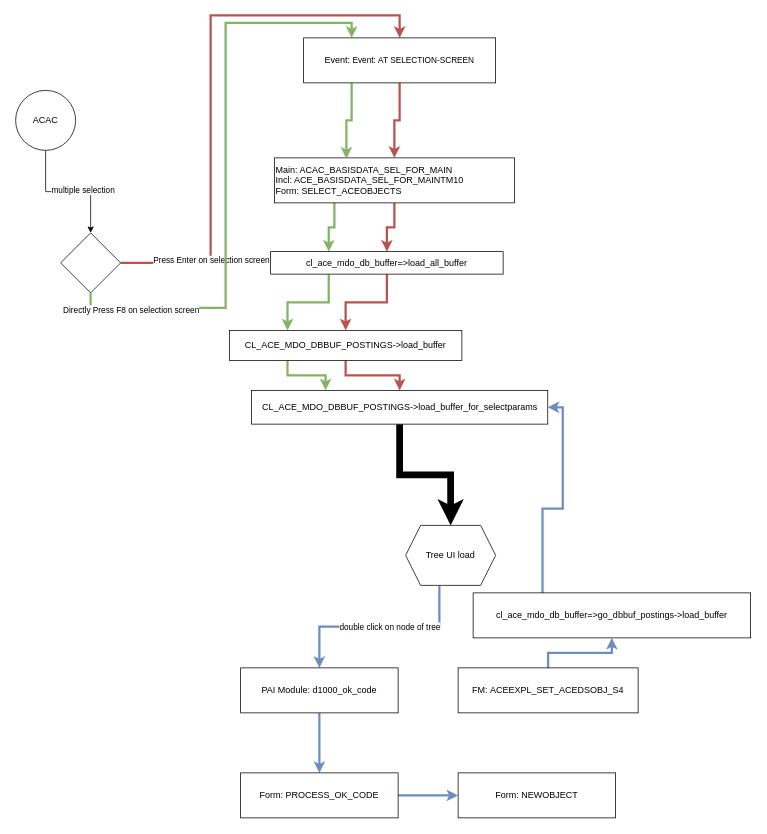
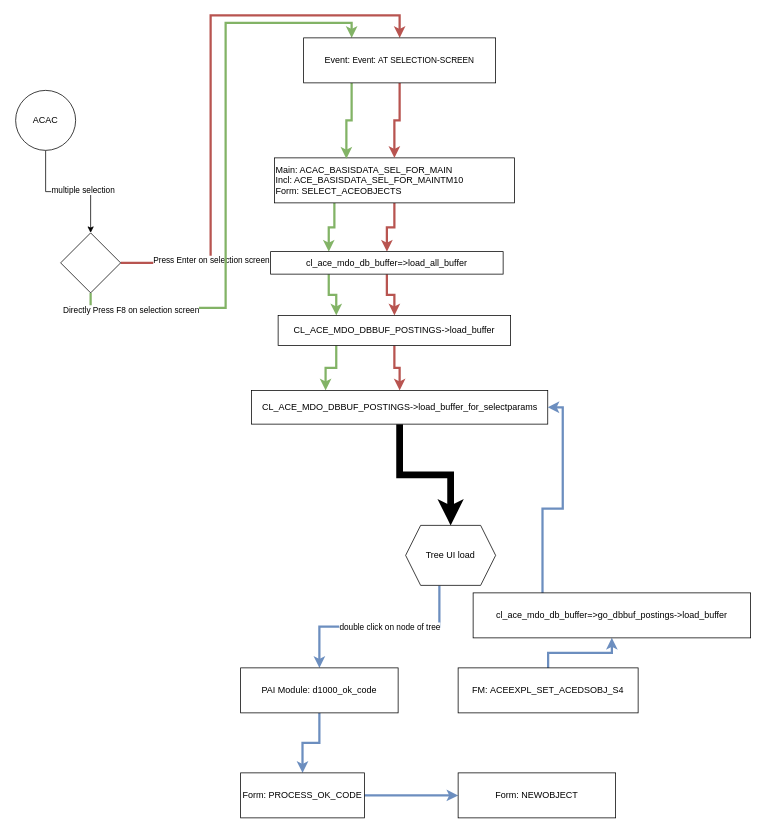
(345, 345) -> (394, 330)
(319, 795) -> (302, 795)
